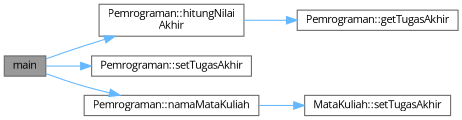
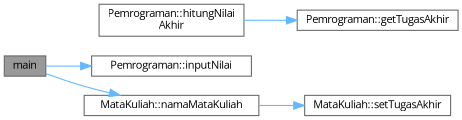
(75, 49) -> none
(172, 66) -> (172, 66)
(172, 105) -> (172, 105)
